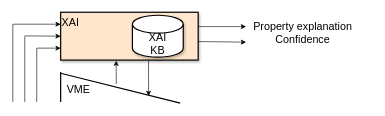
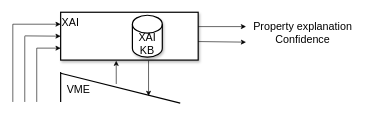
(129, 36) -> (129, 36)
(158, 36) -> (147, 36)
